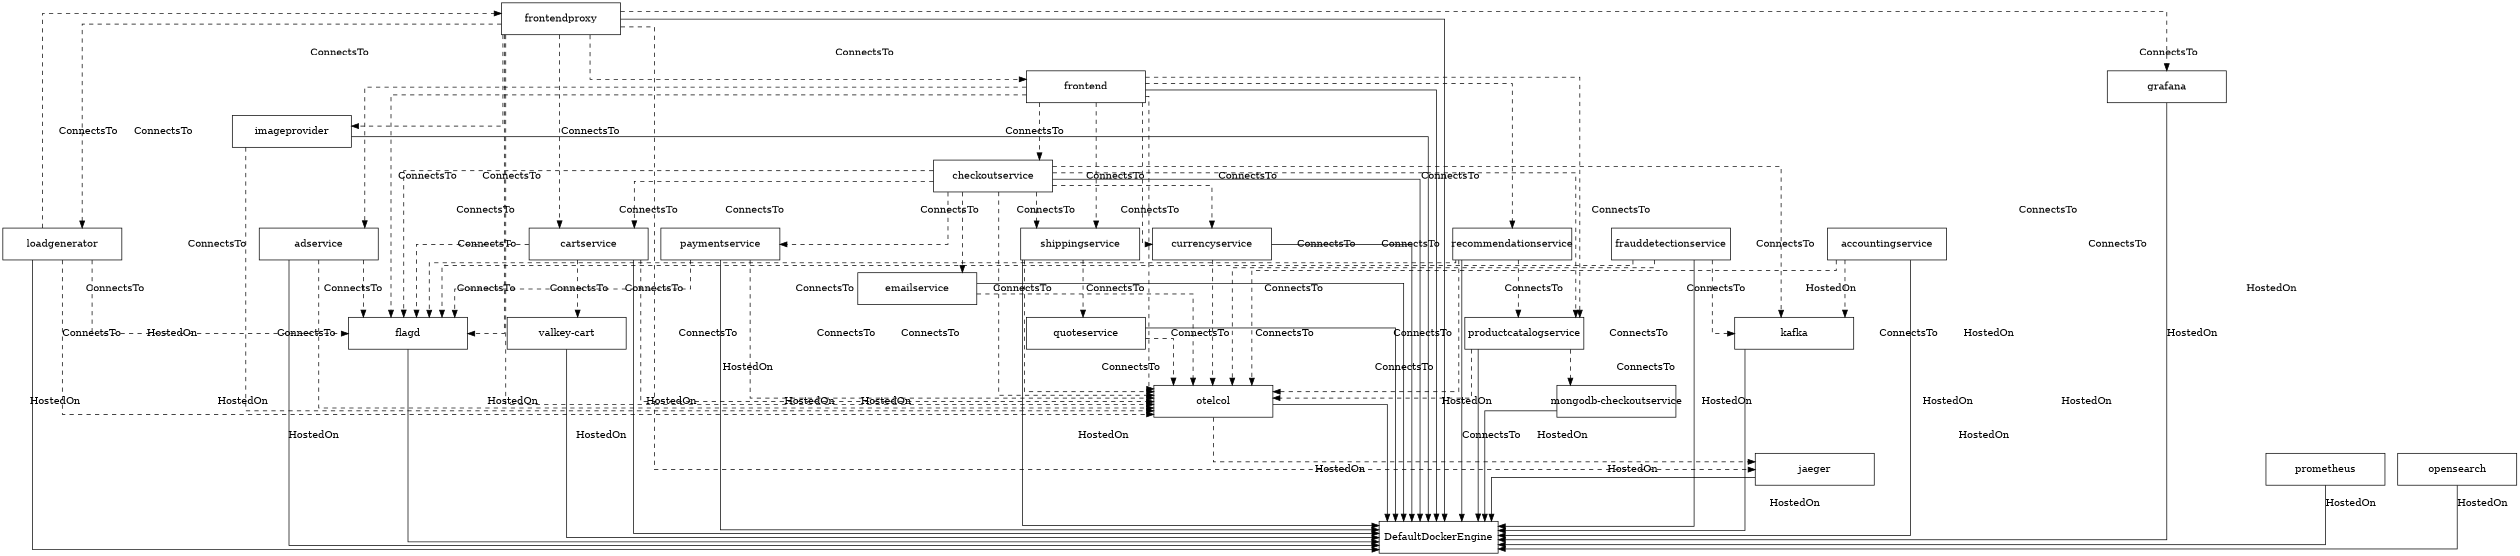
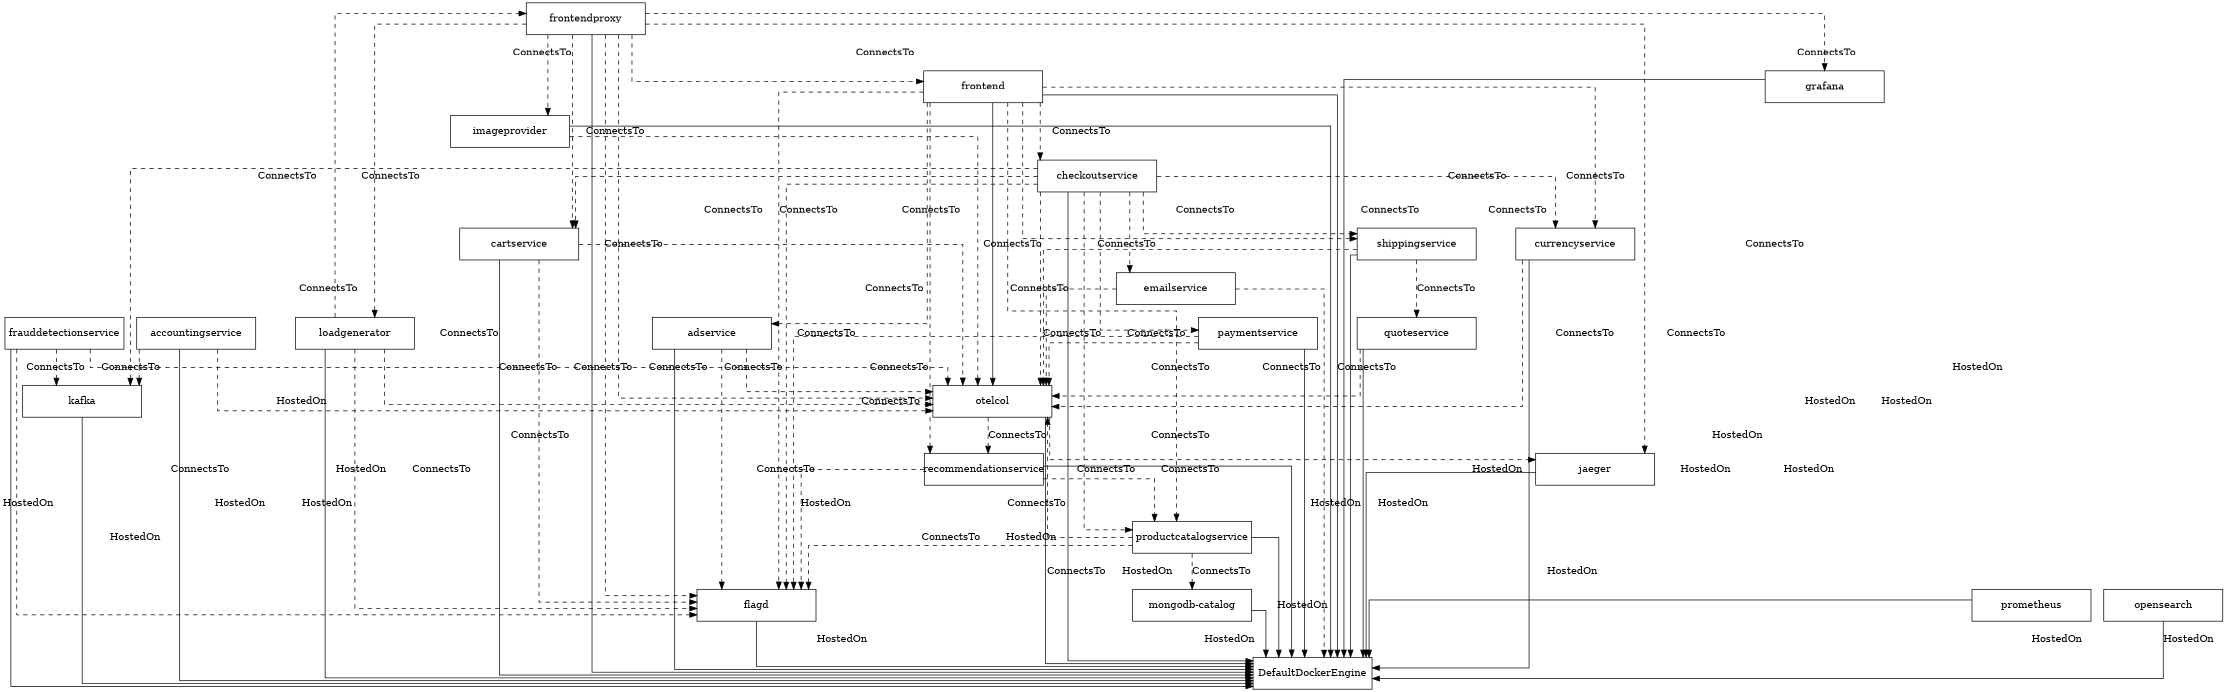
(1149, 241) -> (993, 240)
(1306, 283) -> (1324, 425)
(1831, 289) -> (131, 367)
(567, 333) -> none
(1451, 392) -> (988, 432)
(1616, 401) -> (1192, 605)
none -> (952, 545)
